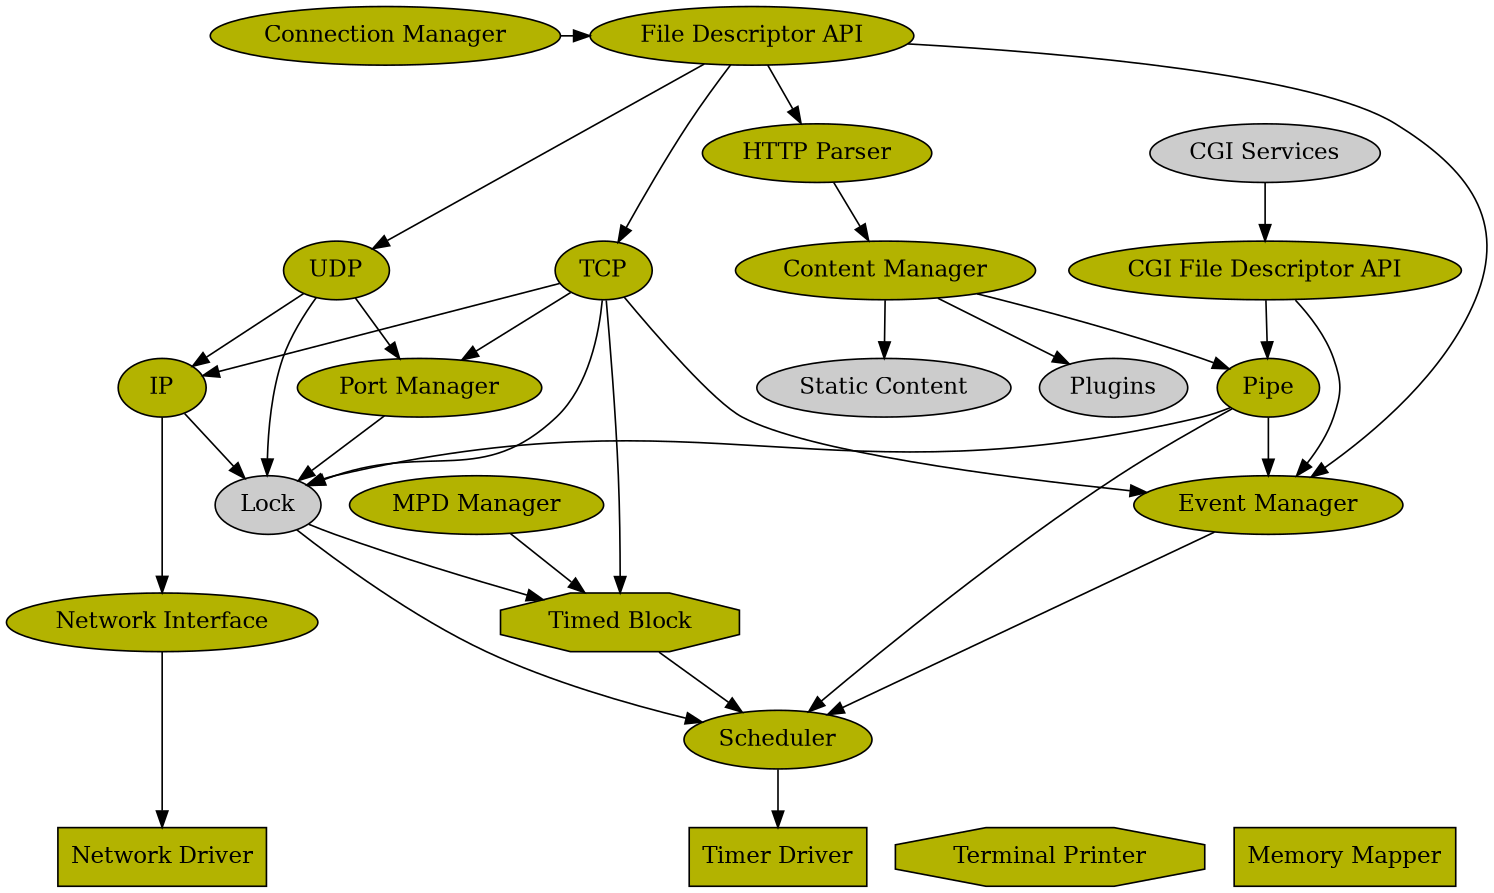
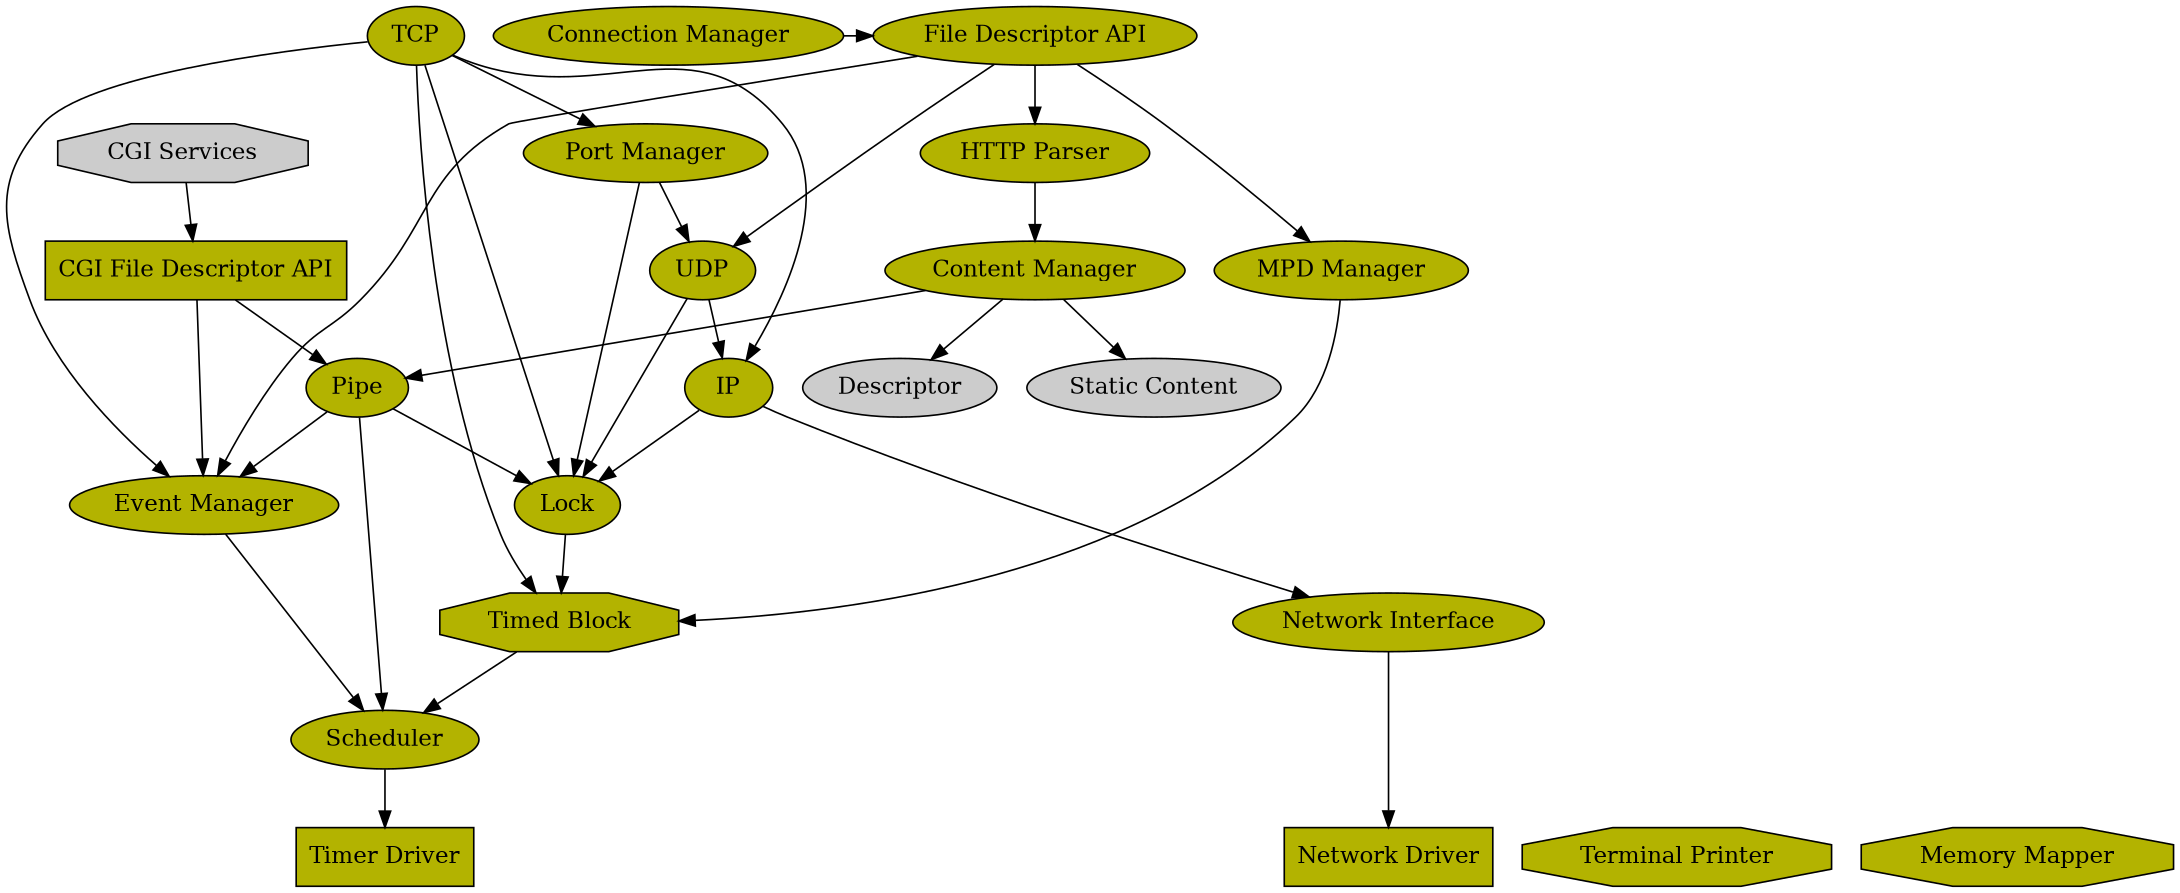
(675, 144) -> (1190, 144)
(1265, 153) -> (183, 153)
(1265, 270) -> (196, 270)
(372, 321) -> (671, 205)
(1114, 388) -> (900, 388)
(268, 505) -> (567, 505)
(480, 648) -> none
(1345, 857) -> (2017, 857)
